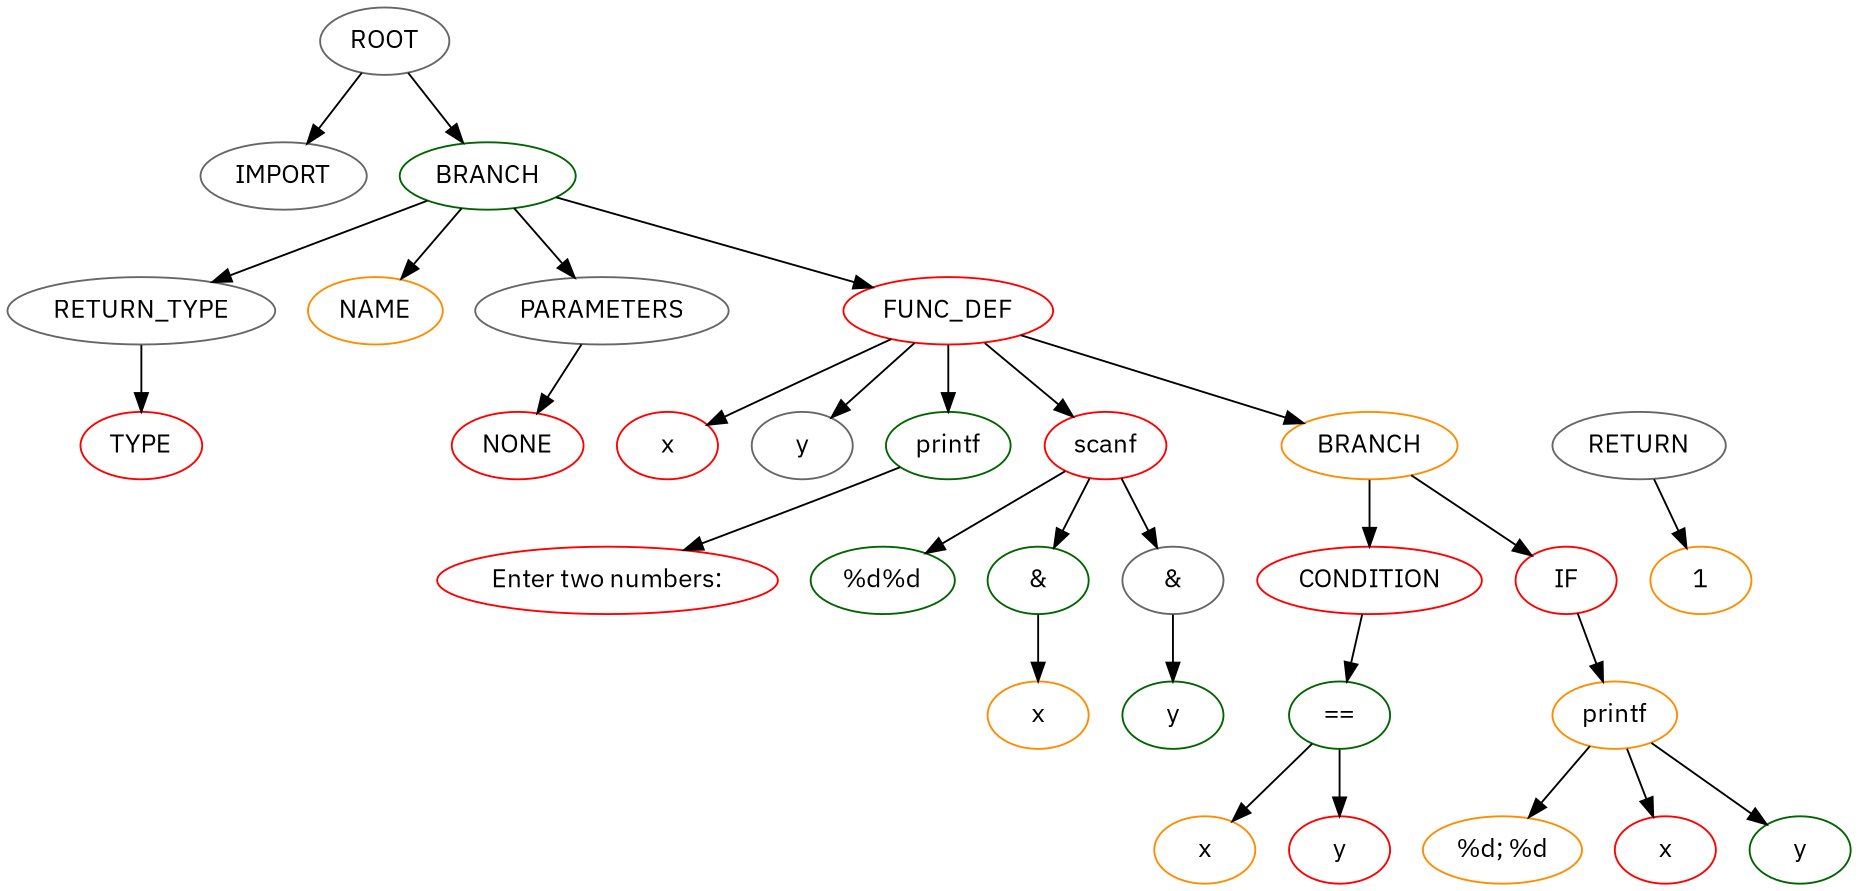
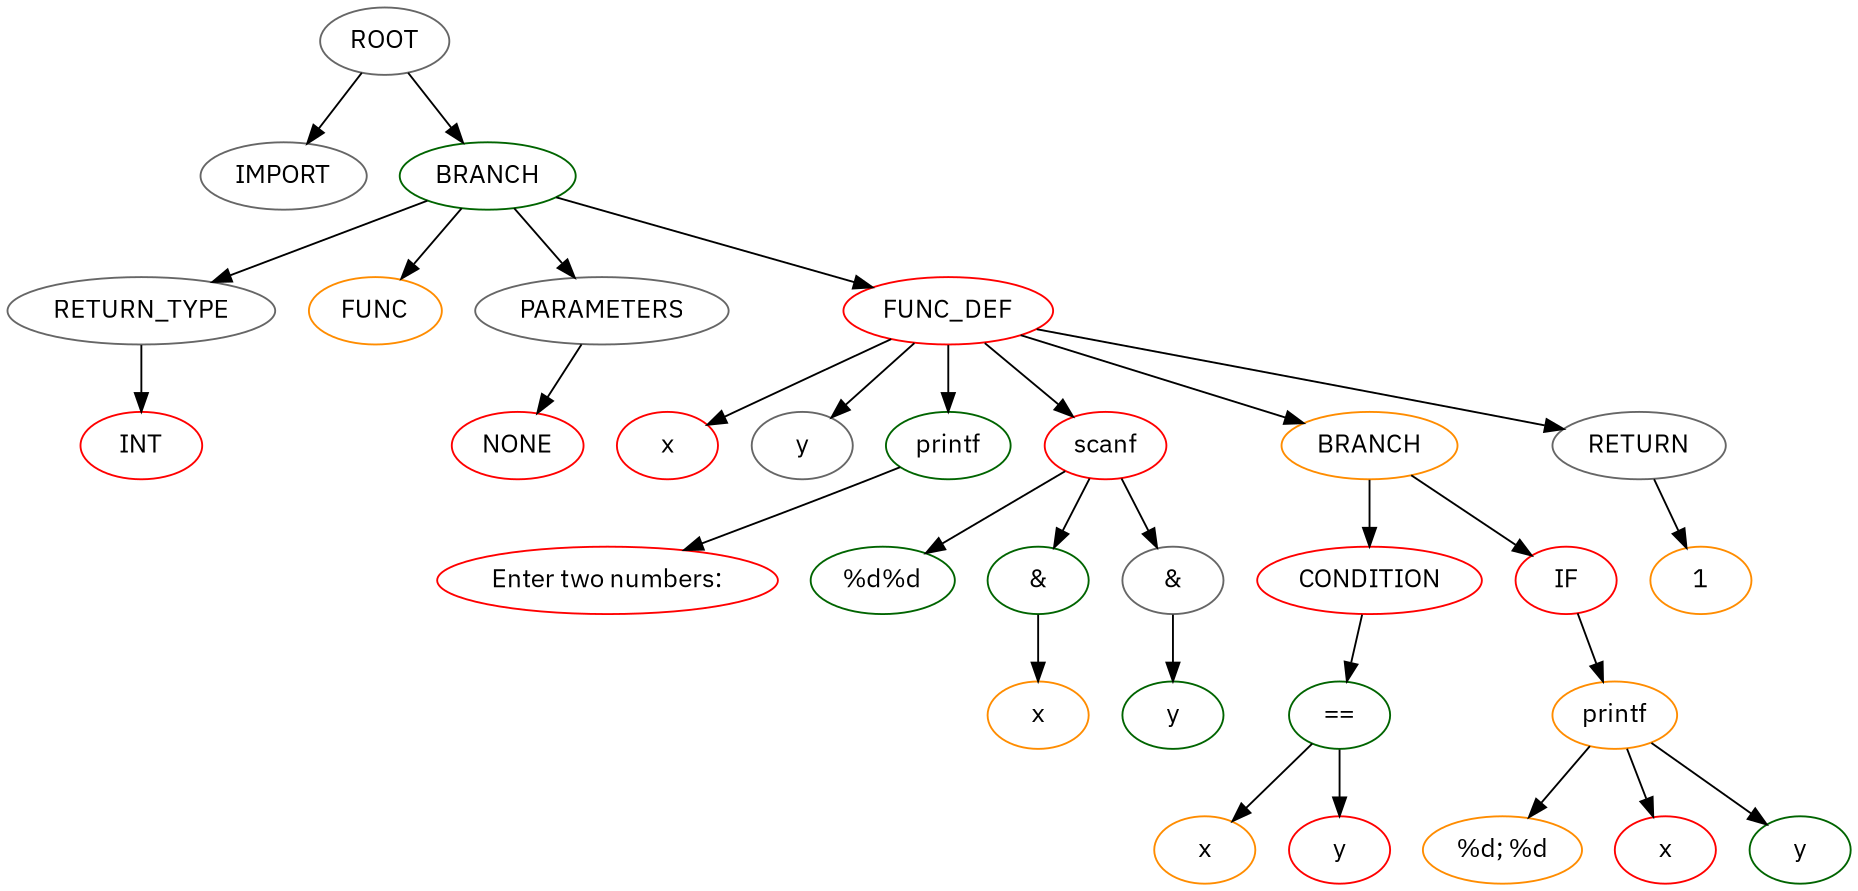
(375, 311) -> (375, 311)
none -> (1291, 377)
(141, 446) -> (141, 446)
